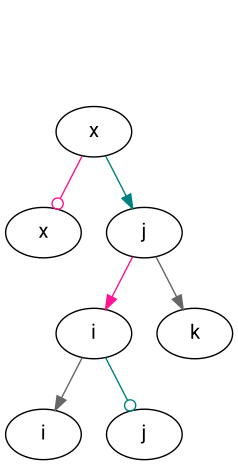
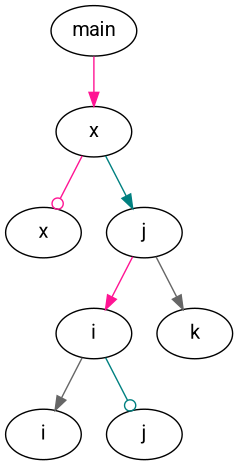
none -> (94, 31)
